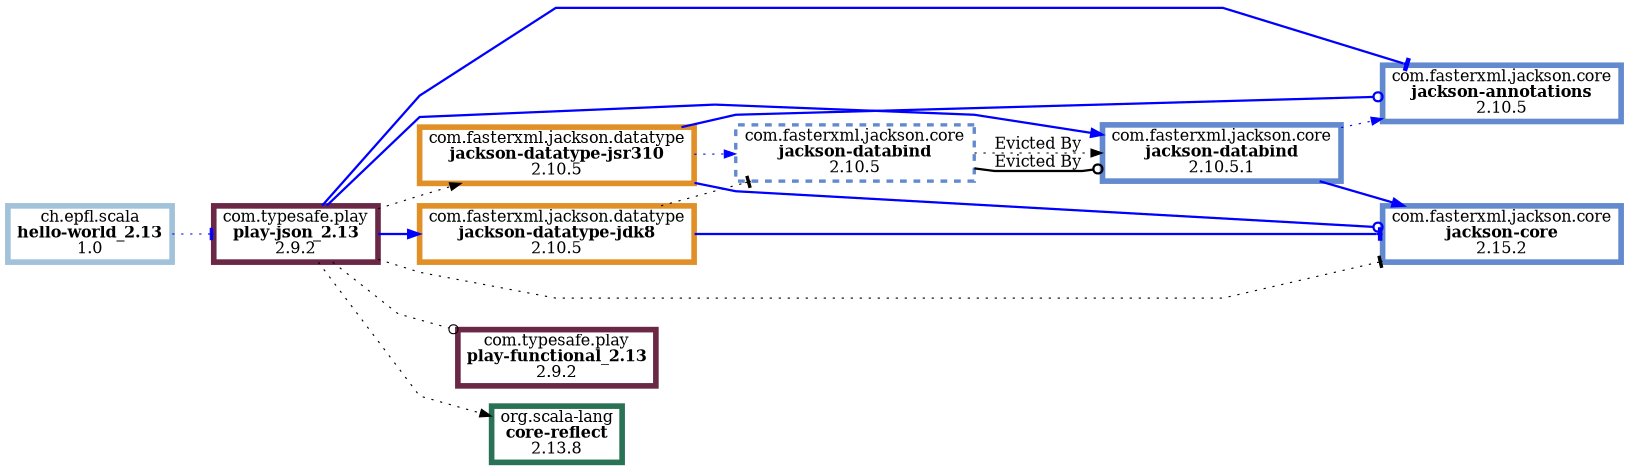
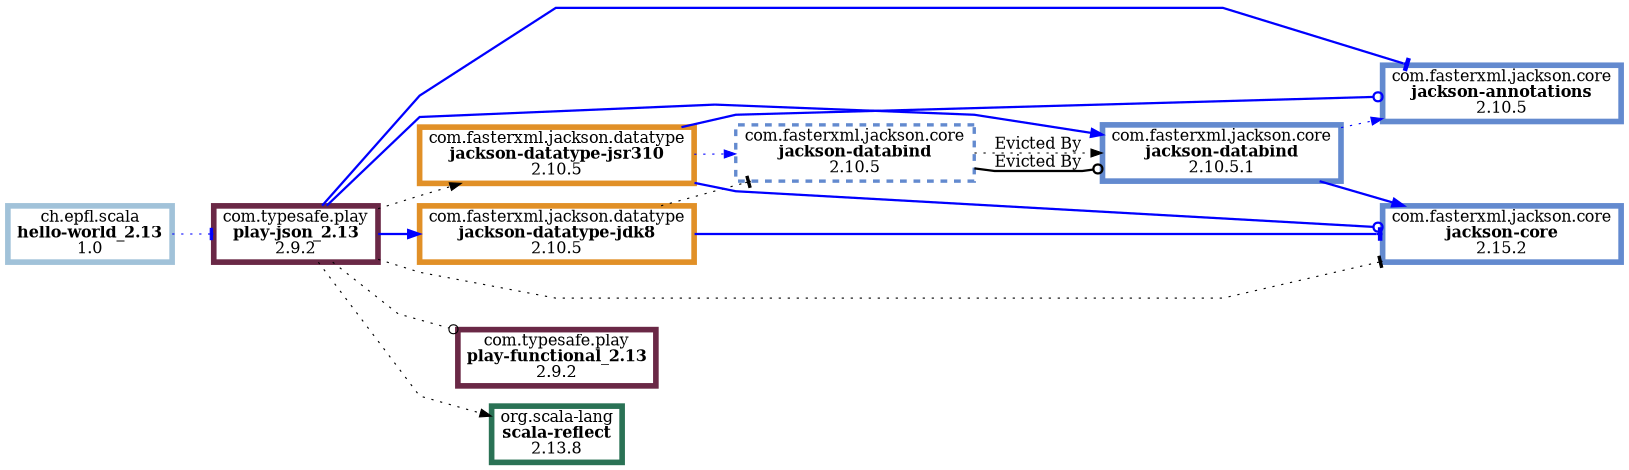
(557, 433) -> (557, 433)
